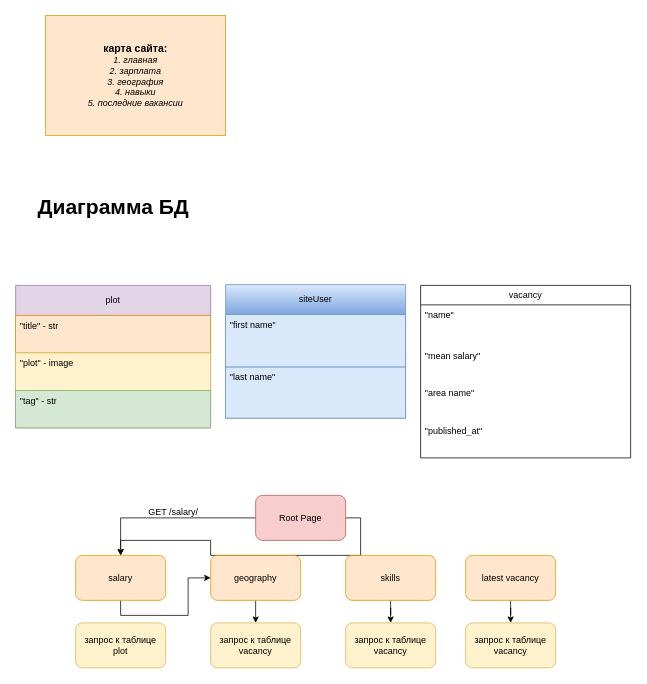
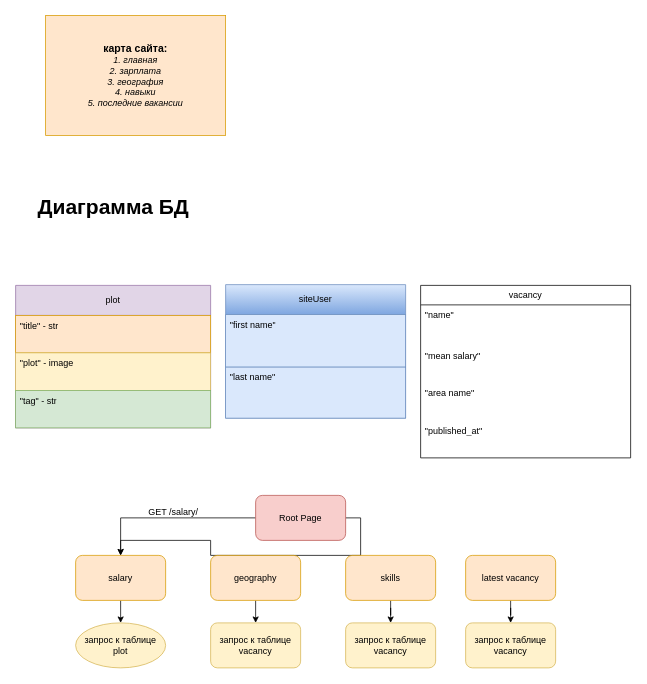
(154, 615) -> (120, 615)
(120, 645) -> (120, 645)
